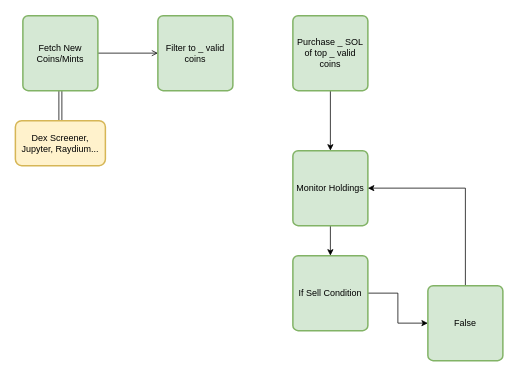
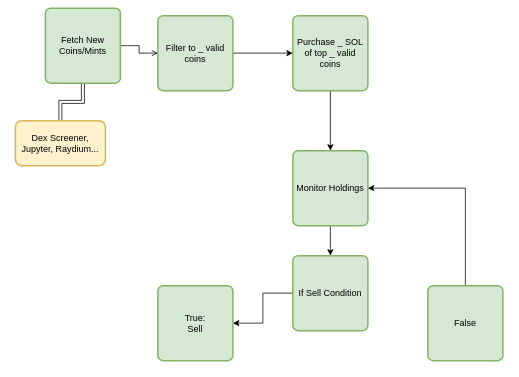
(60, 53) -> (83, 45)
none -> (286, 53)
(397, 293) -> none
none -> (195, 323)
none -> (263, 323)
